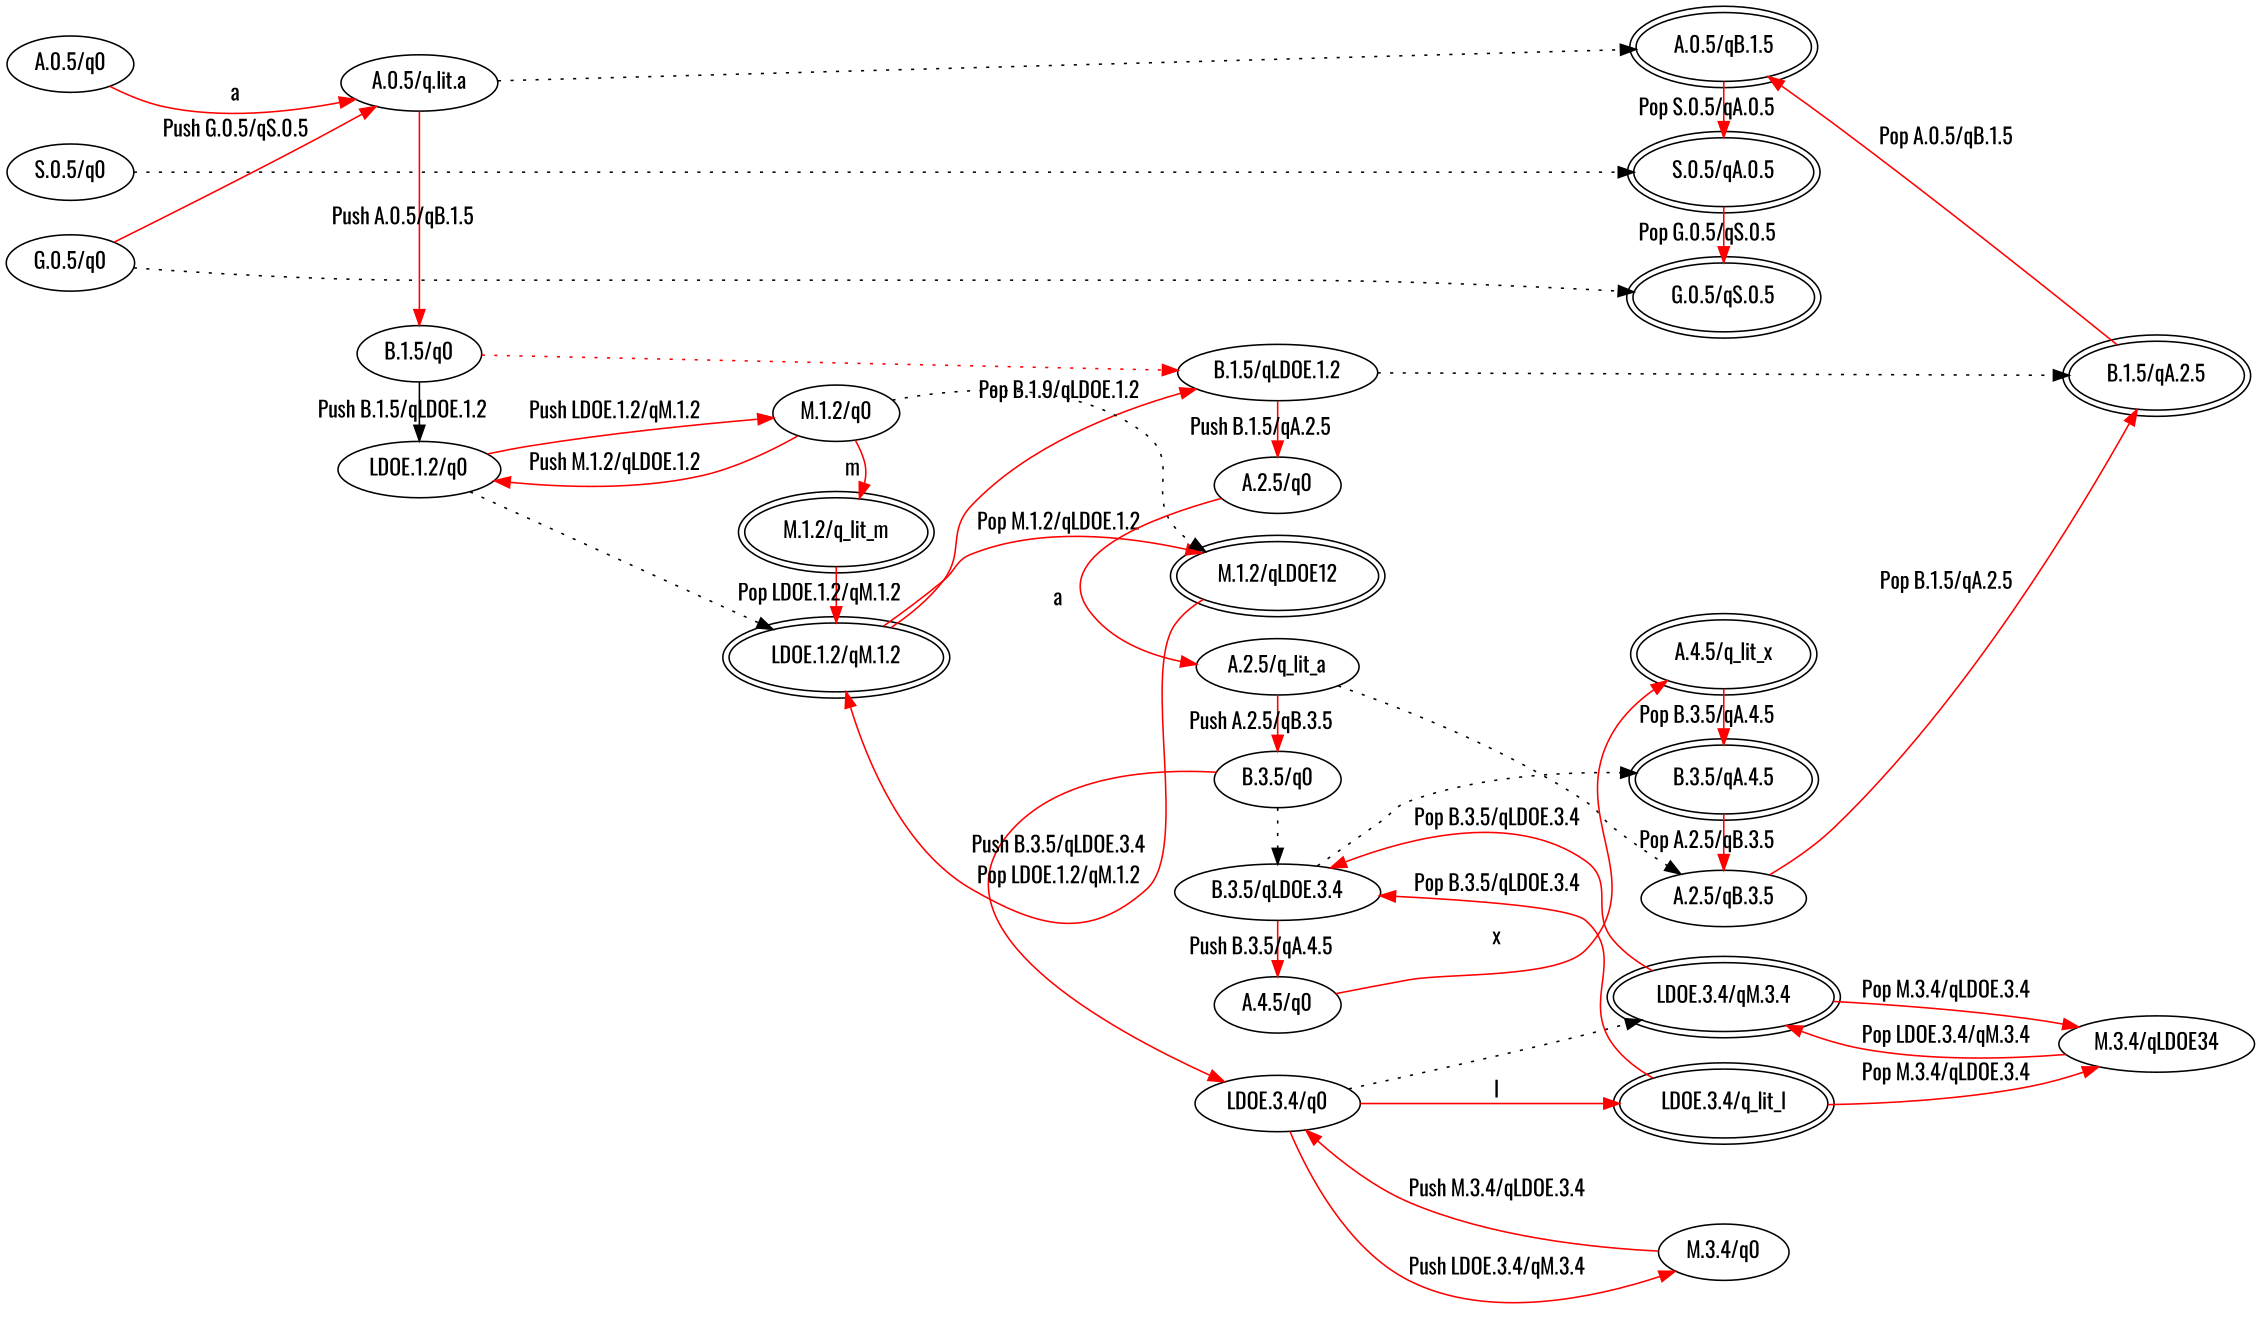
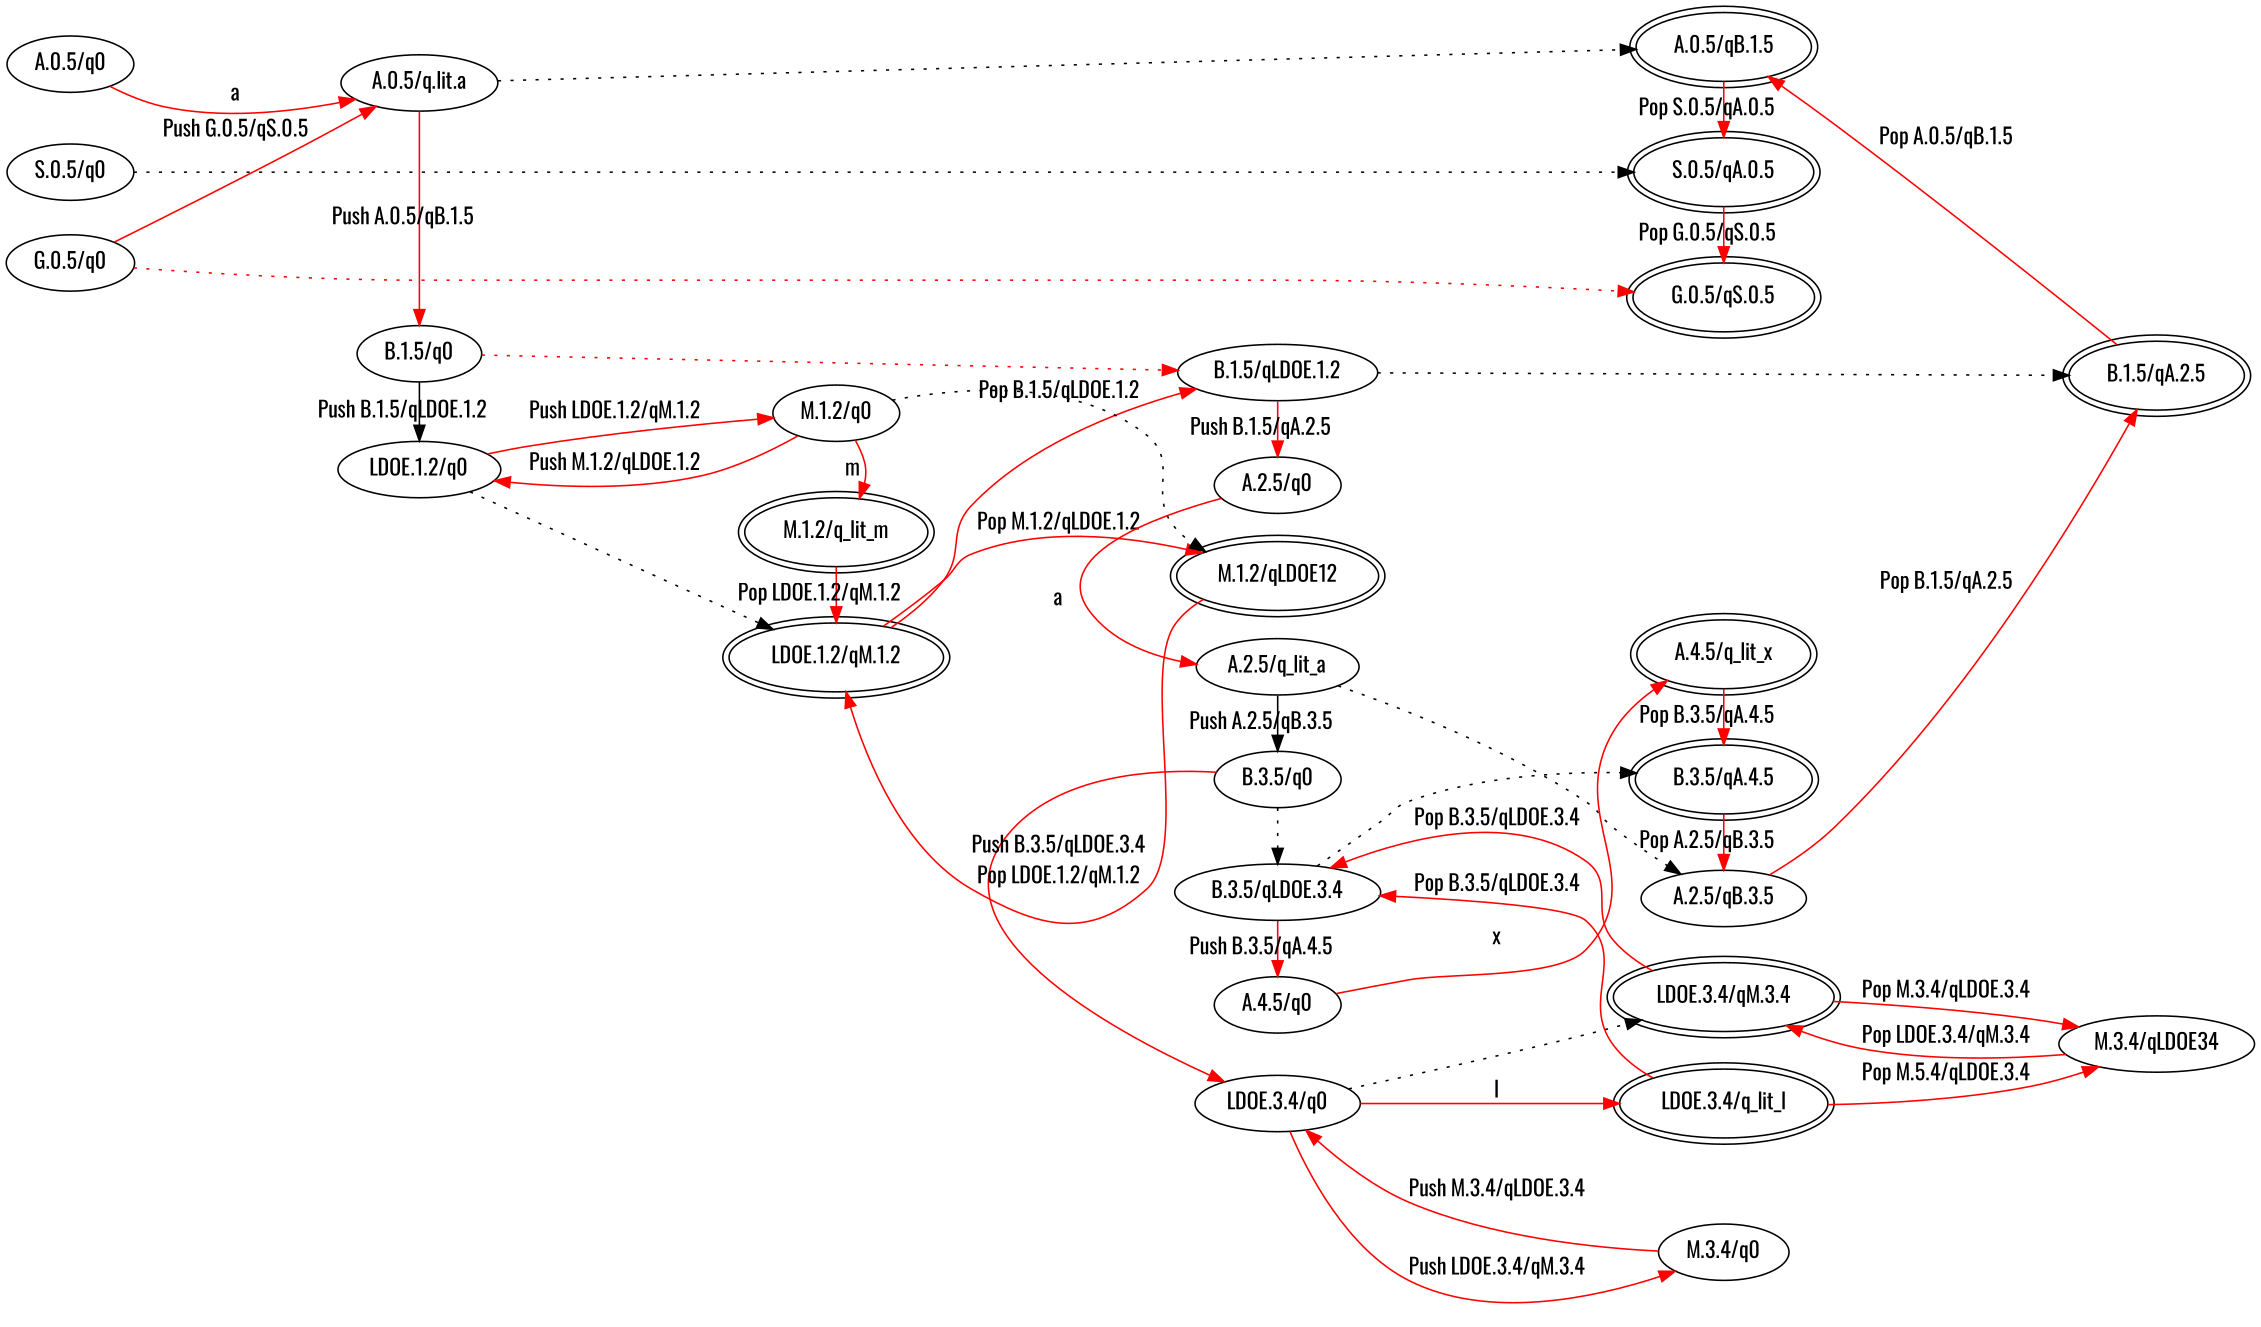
(876, 280) -> (876, 280)
(1059, 392) -> (1059, 392)
(1278, 715) -> (1278, 715)
(1946, 1075) -> (1946, 1075)
